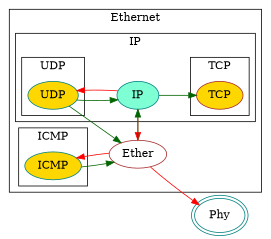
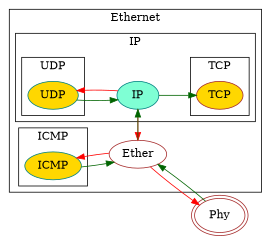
(99, 127) -> (185, 185)
(220, 215) -> (220, 215)
